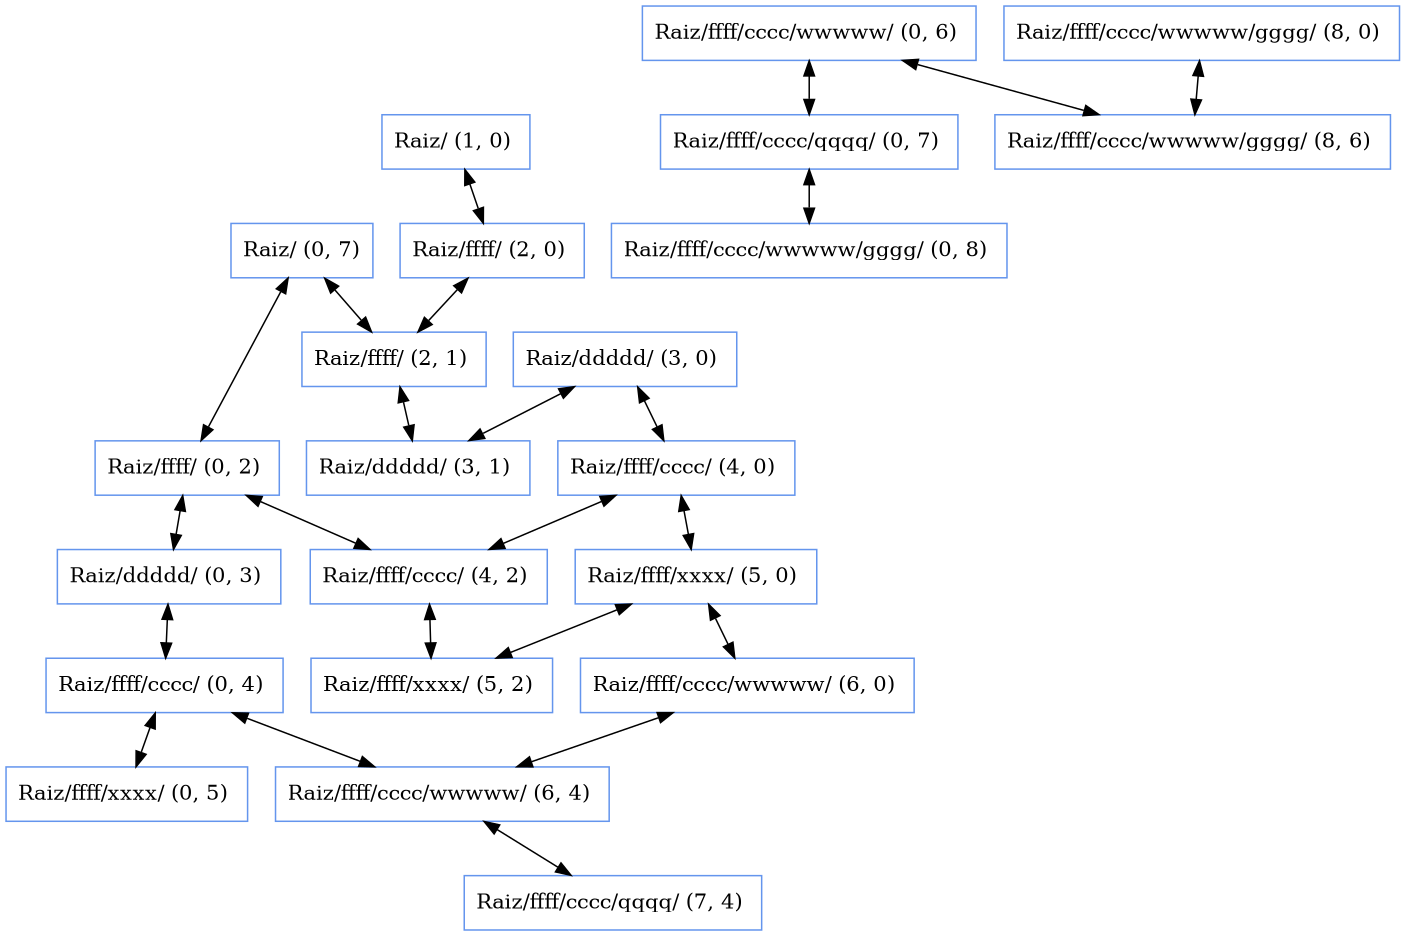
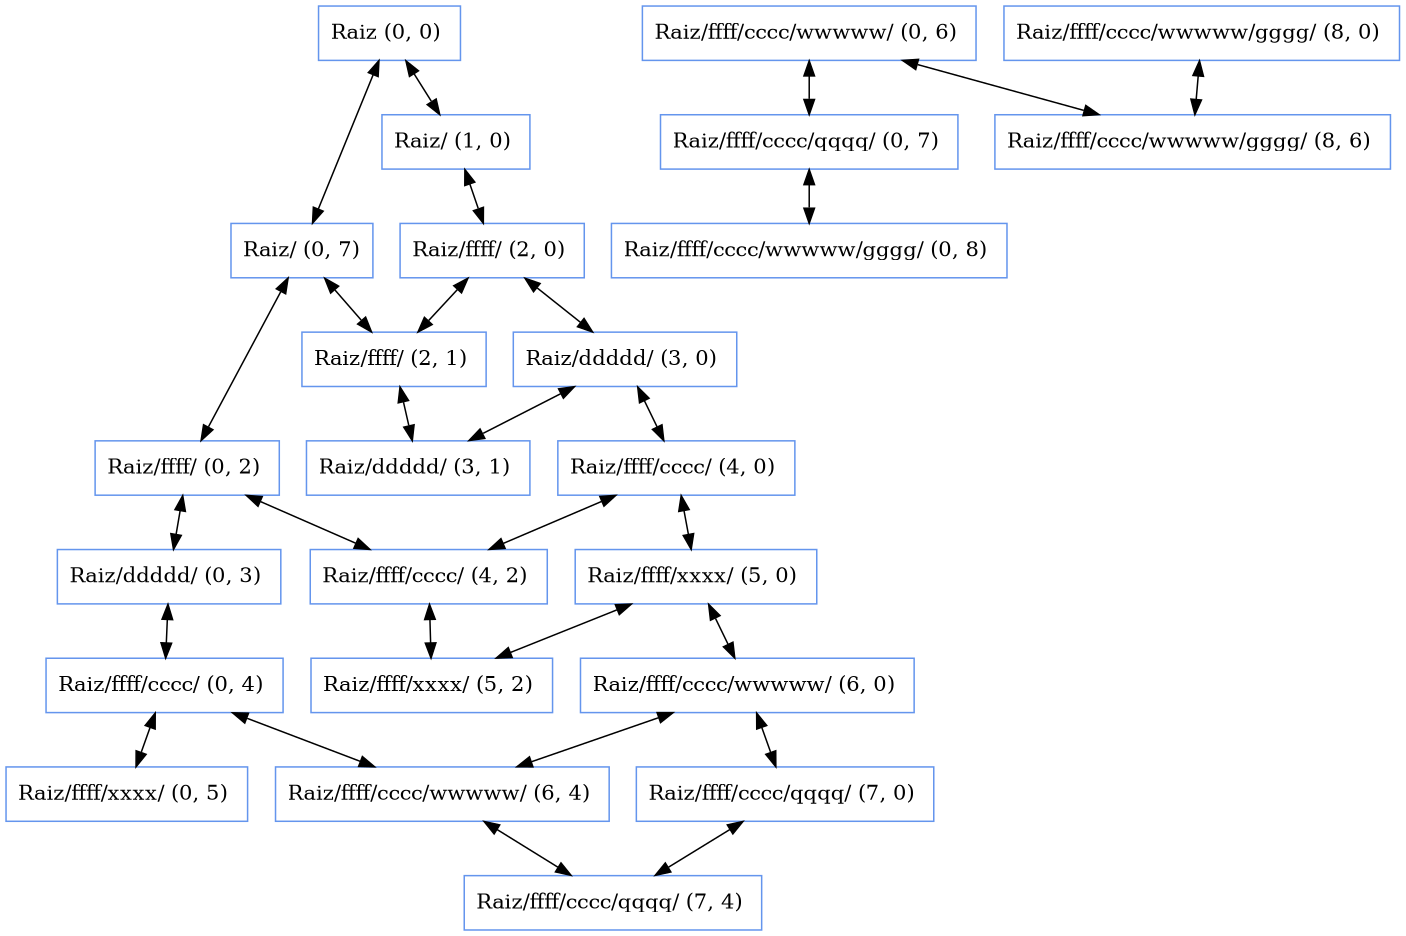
none -> (390, 33)
none -> (559, 305)
none -> (785, 794)
